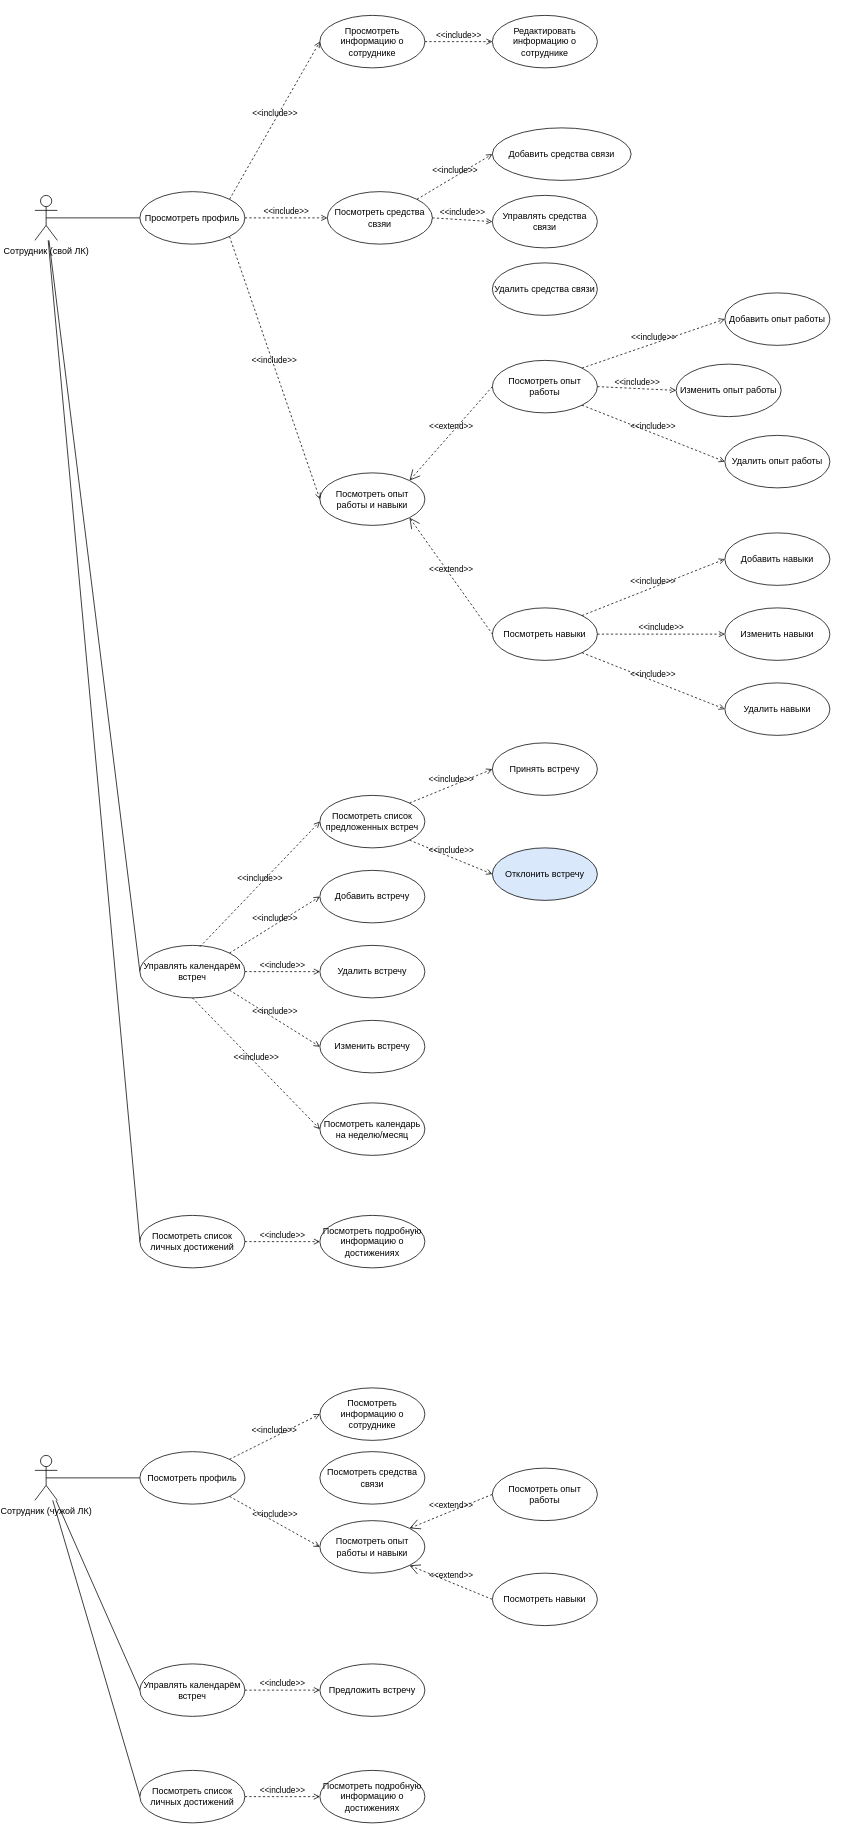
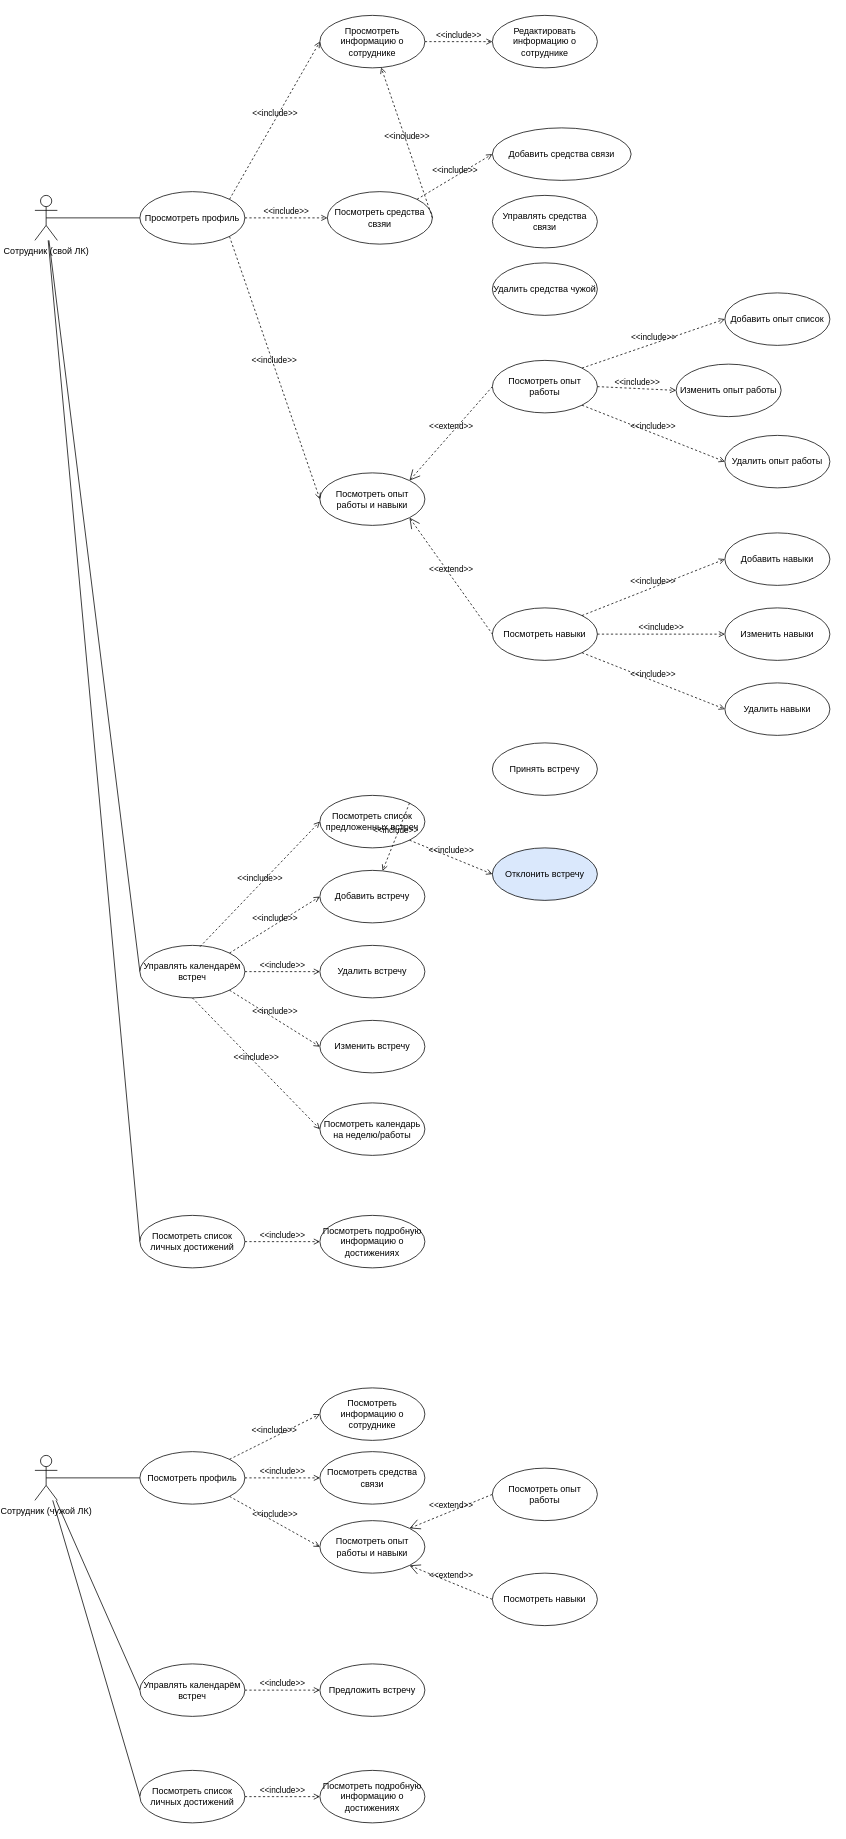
(462, 220) -> (407, 144)
(545, 289) -> (545, 289)
(777, 319) -> (777, 319)
(450, 787) -> (397, 836)
(372, 1129) -> (372, 1129)
none -> (281, 1478)
